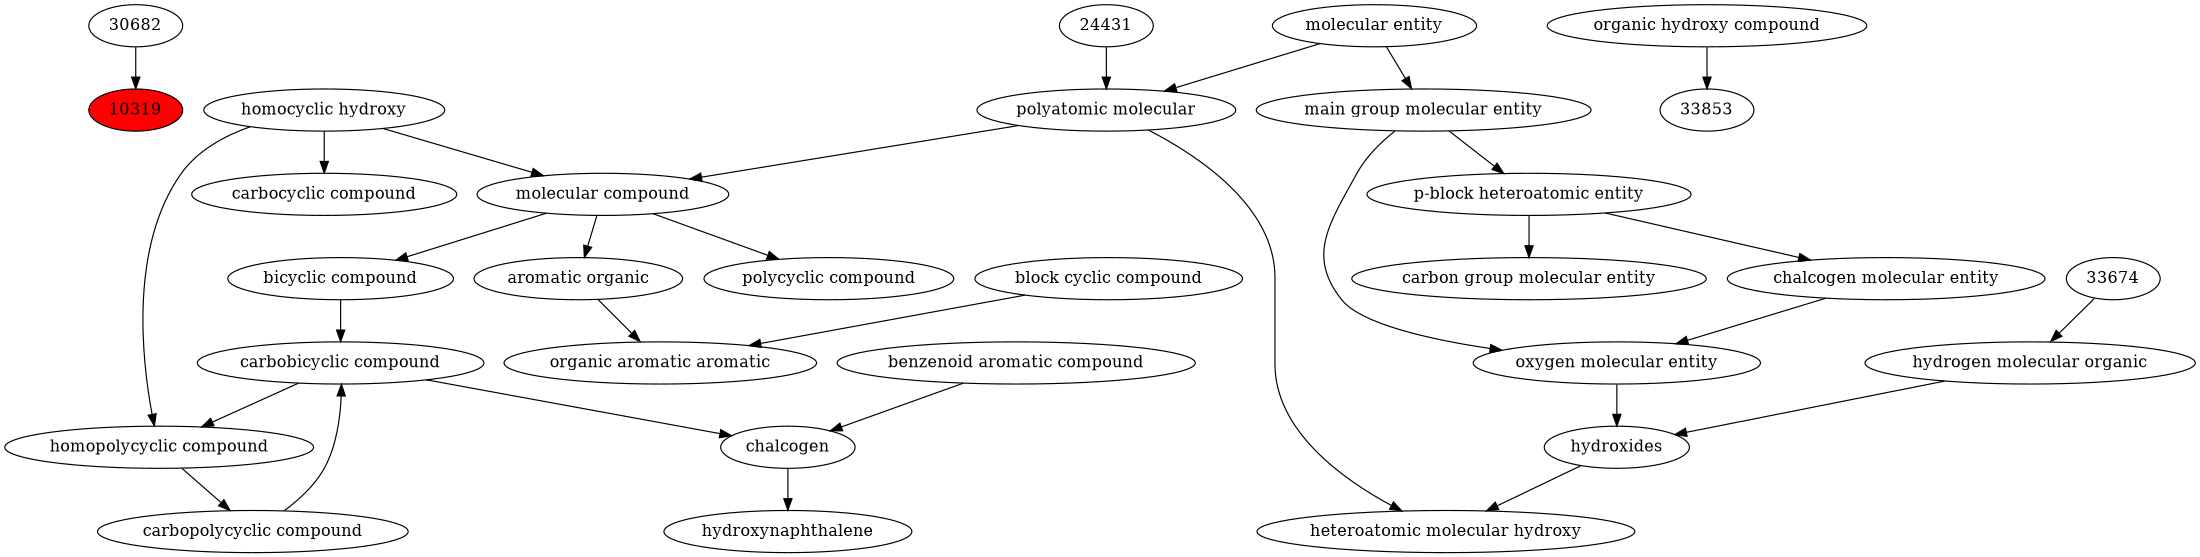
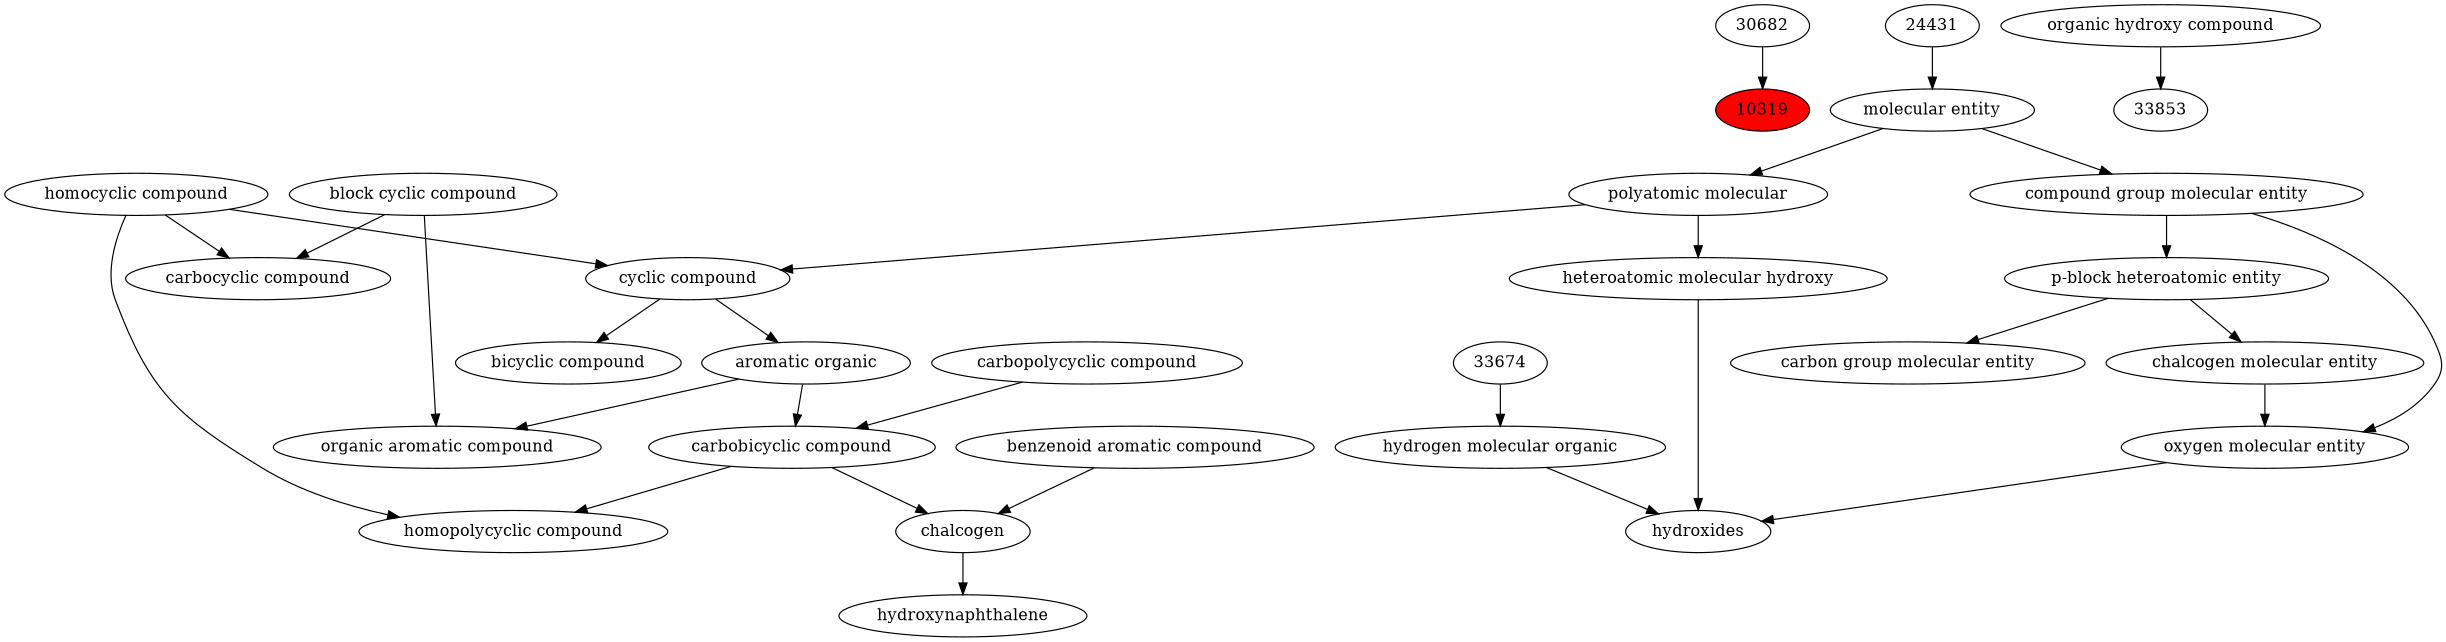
(1106, 62) -> (1932, 62)
(324, 110) -> (136, 194)
(1424, 110) -> (2167, 194)
(603, 194) -> (688, 279)
none -> (346, 234)
(829, 279) -> none
(341, 315) -> (800, 399)
(660, 363) -> (437, 447)
(201, 485) -> none
(1539, 486) -> (1698, 399)
